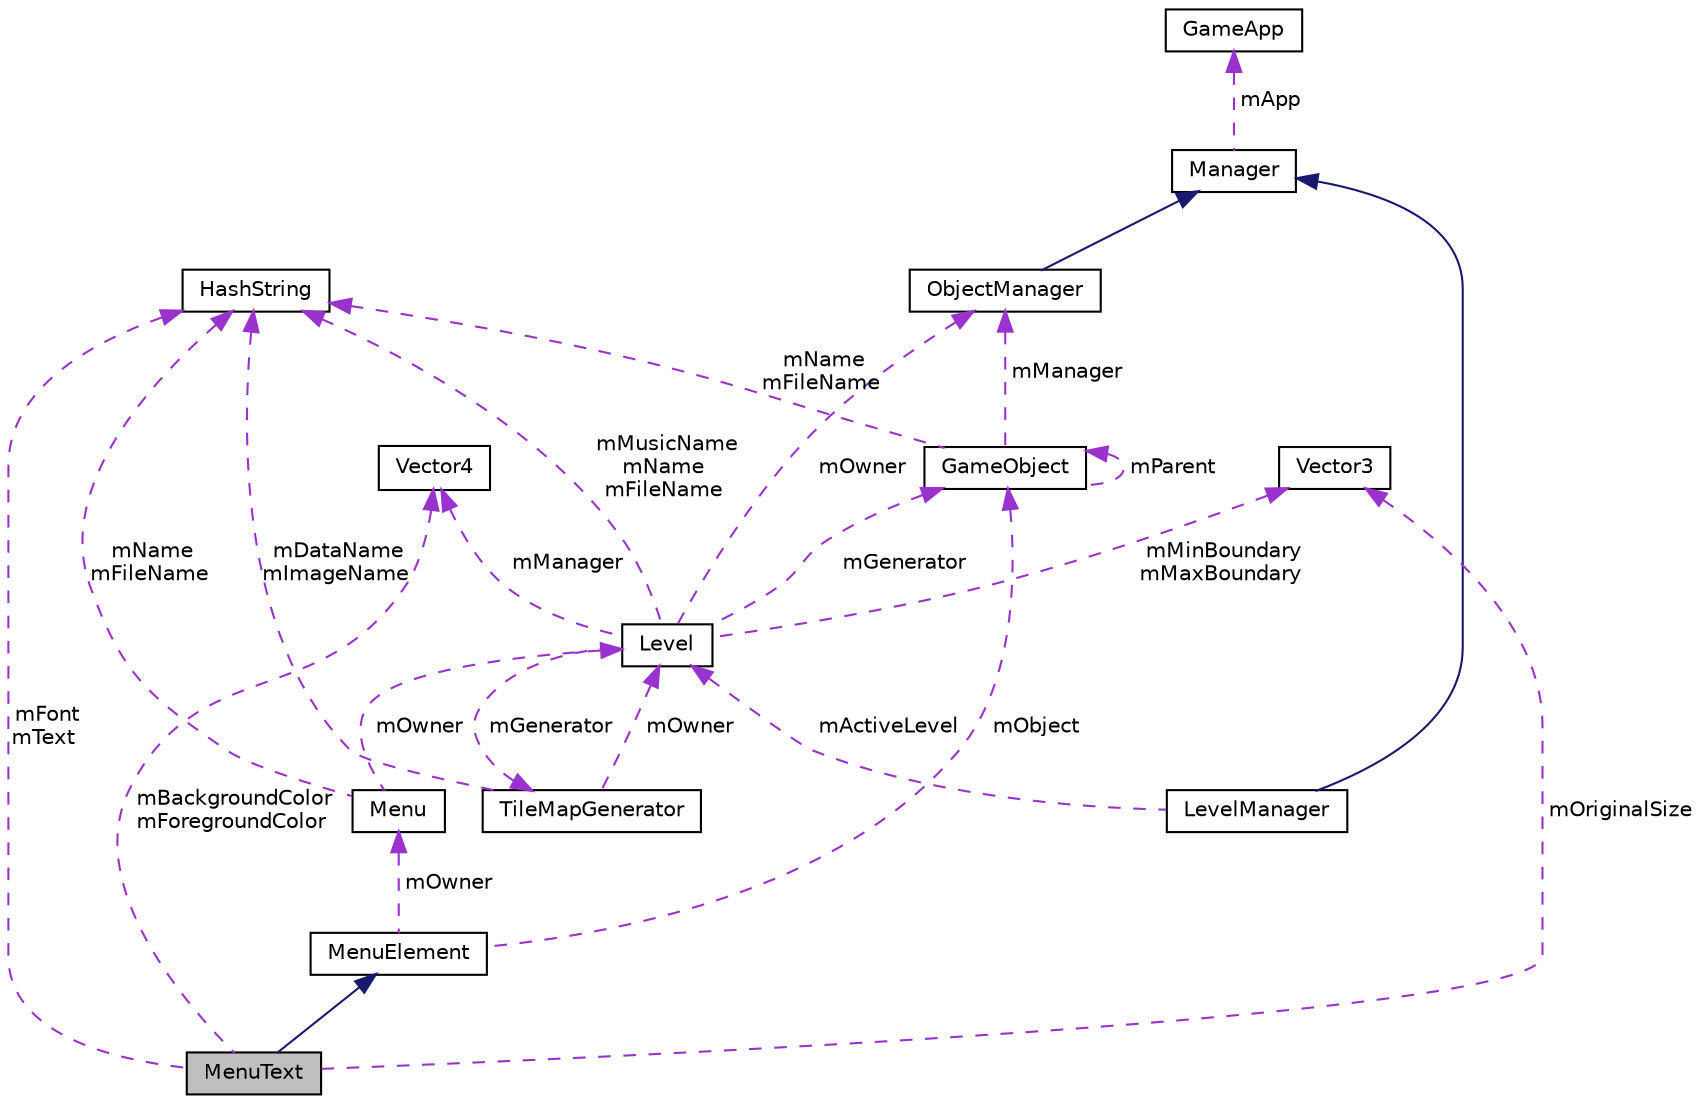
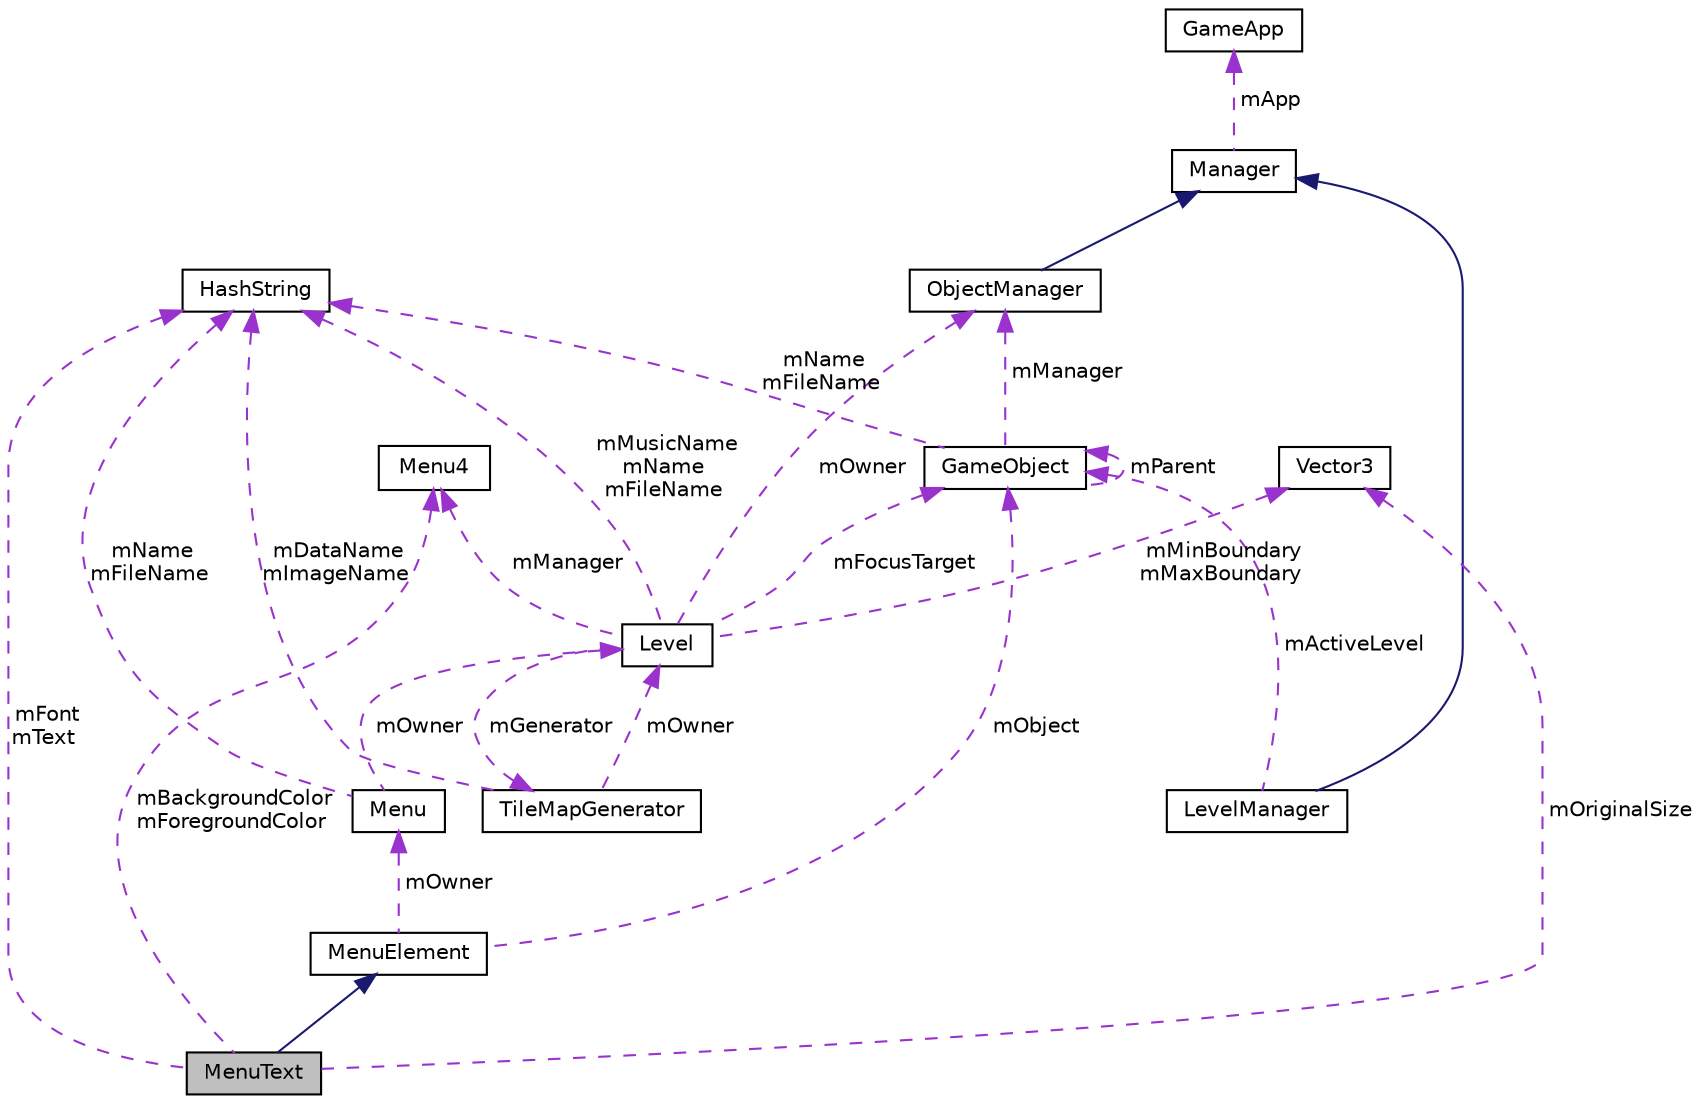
(434, 468) -> (434, 468)
(901, 563) -> (901, 563)
(901, 778) -> (1265, 588)
